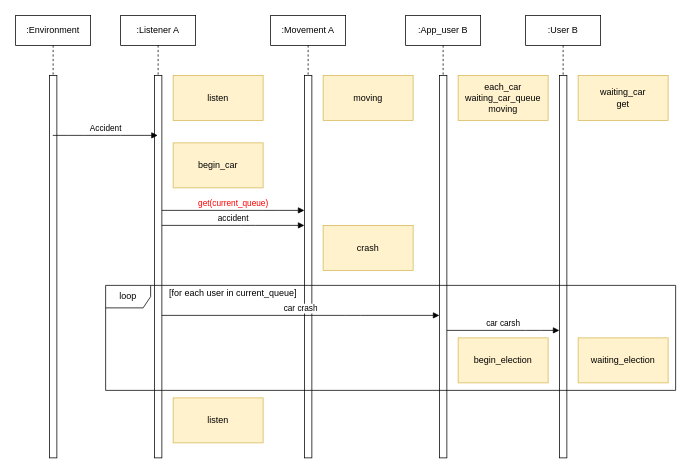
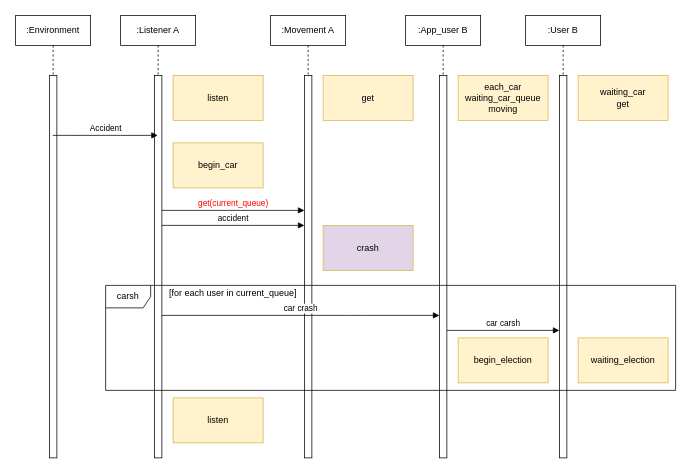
(368, 98) -> (368, 98)
(368, 248) -> (368, 248)
(128, 297) -> (128, 297)
